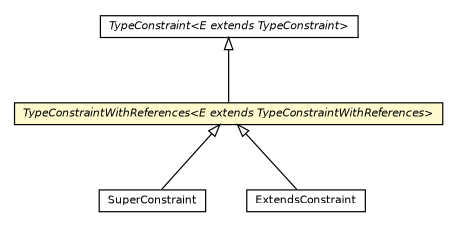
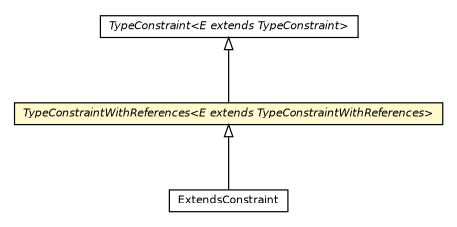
(152, 201) -> none
